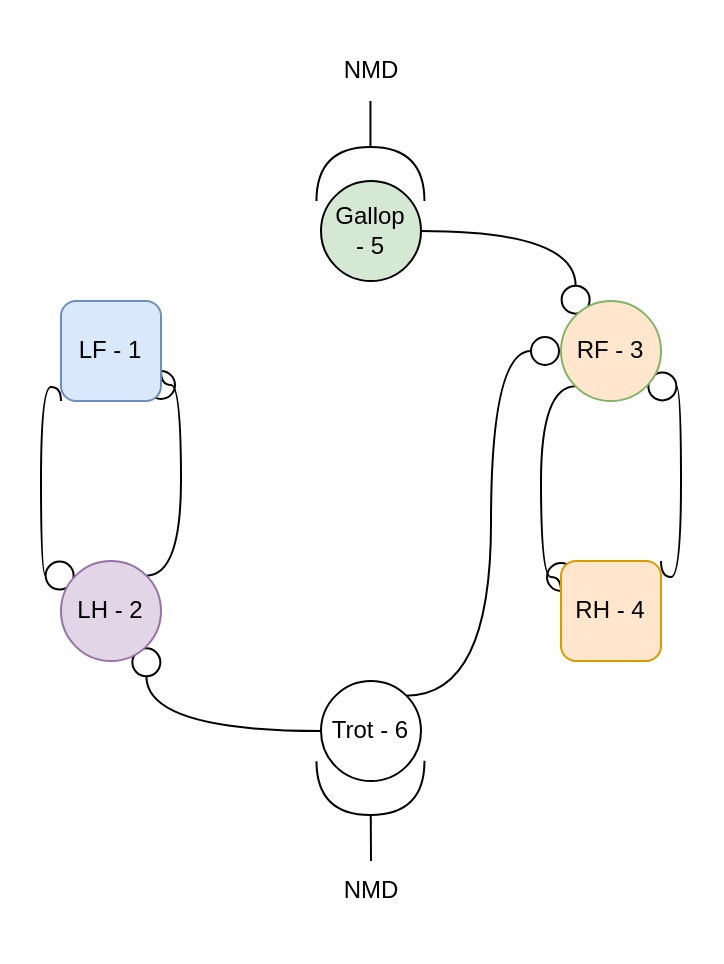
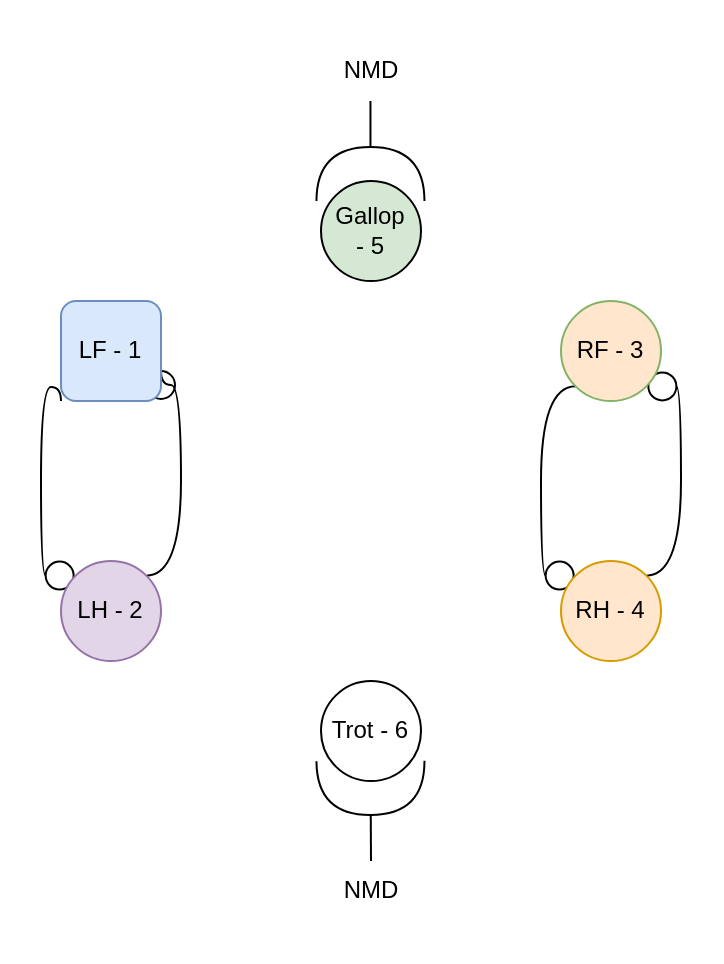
(508, 237) -> none
(491, 539) -> none
(611, 611) -> (611, 611)
(225, 725) -> none
